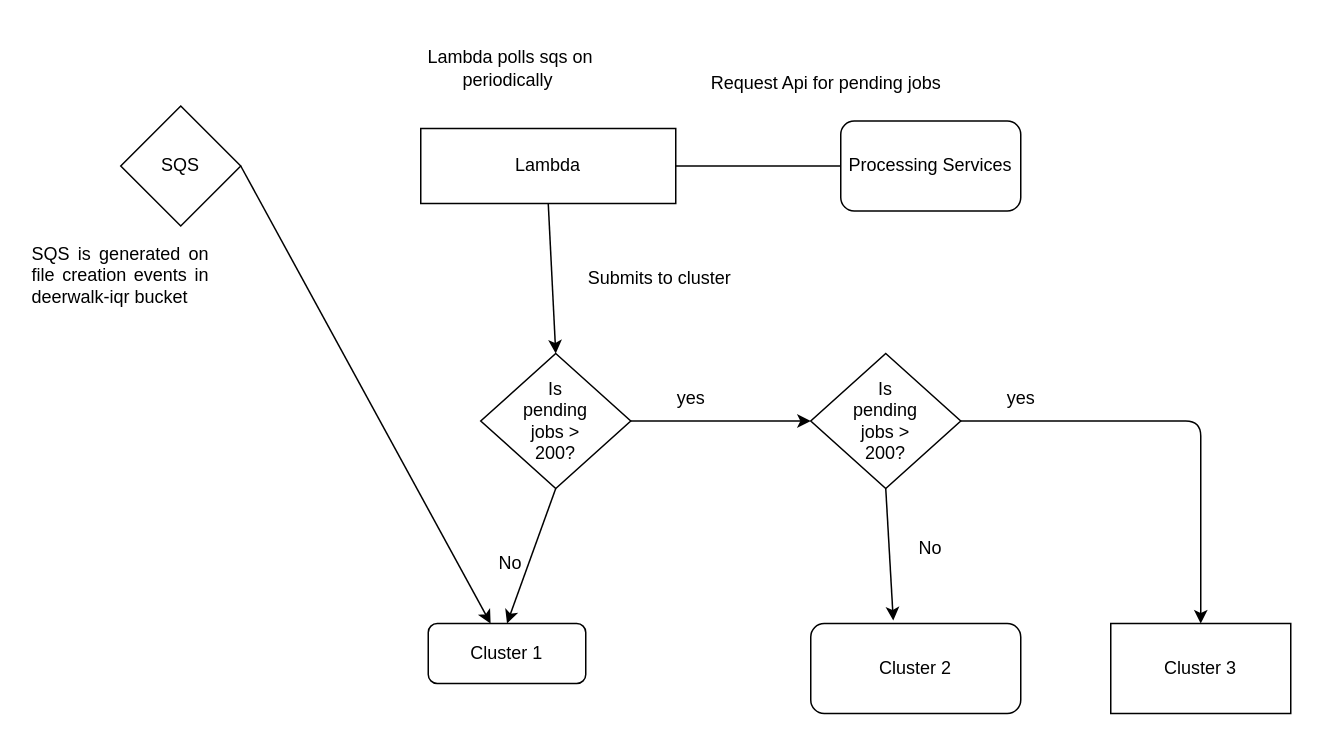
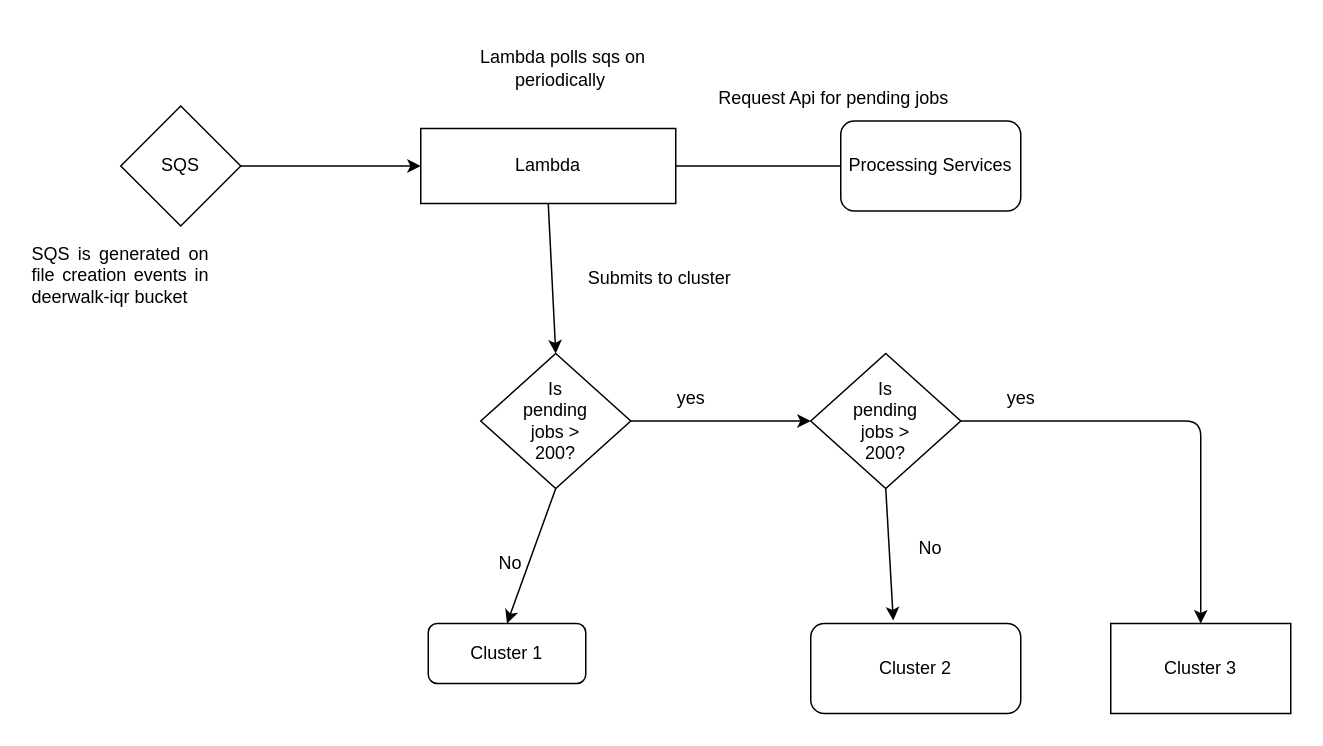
(511, 68) -> (563, 68)
(826, 83) -> (833, 98)
(363, 390) -> (326, 166)
